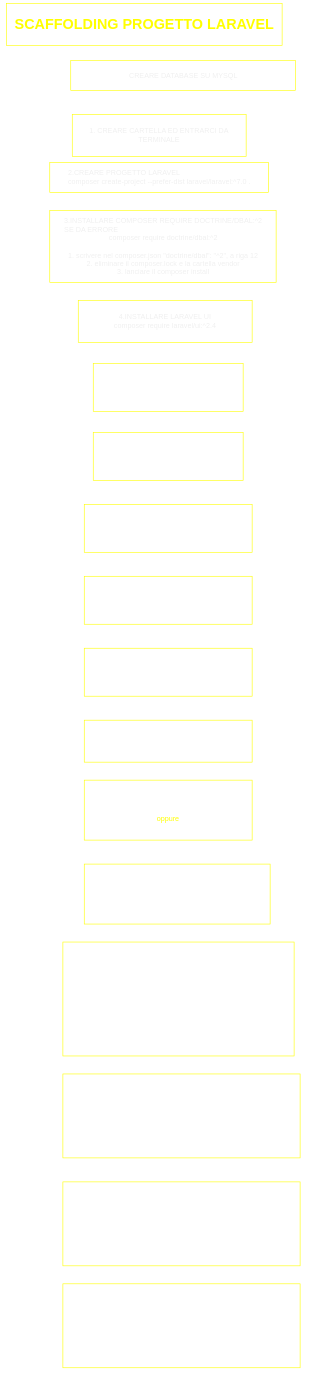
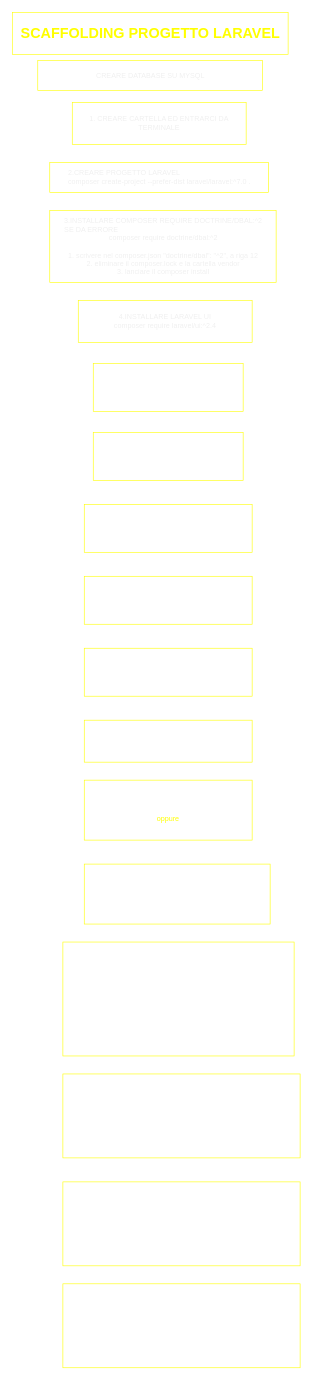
(144, 24) -> (150, 33)
(183, 75) -> (150, 75)
(159, 135) -> (159, 123)
